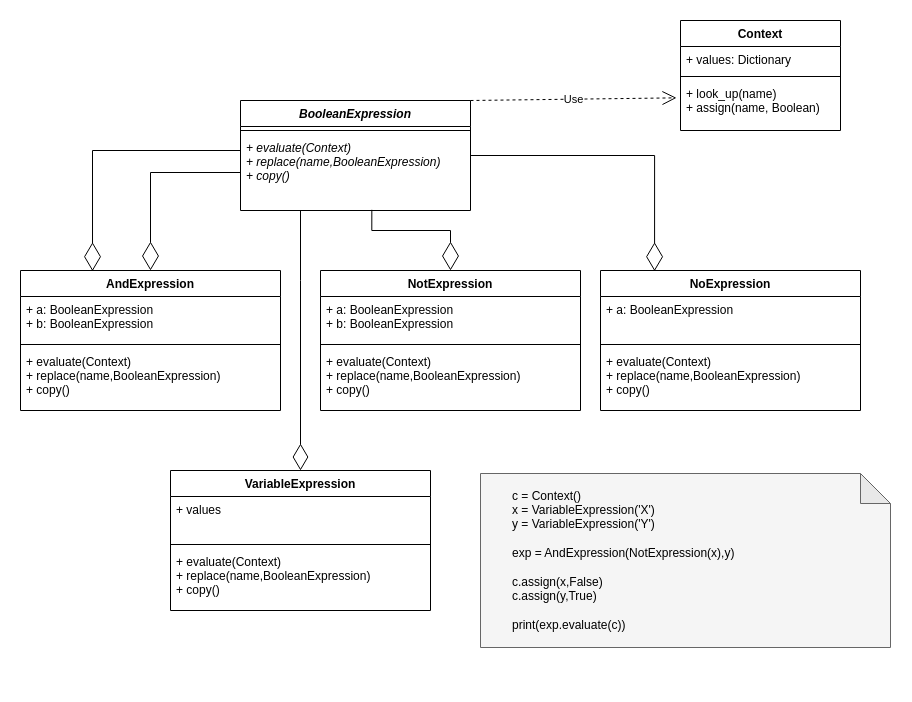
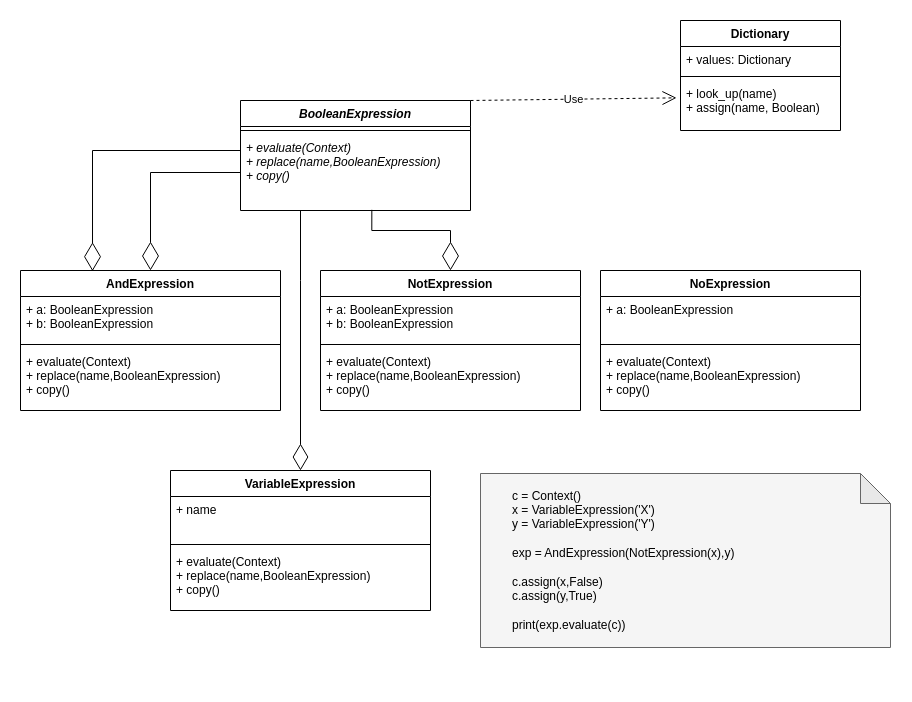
(760, 34) -> (760, 34)
(607, 156) -> none
(200, 510) -> (195, 510)
